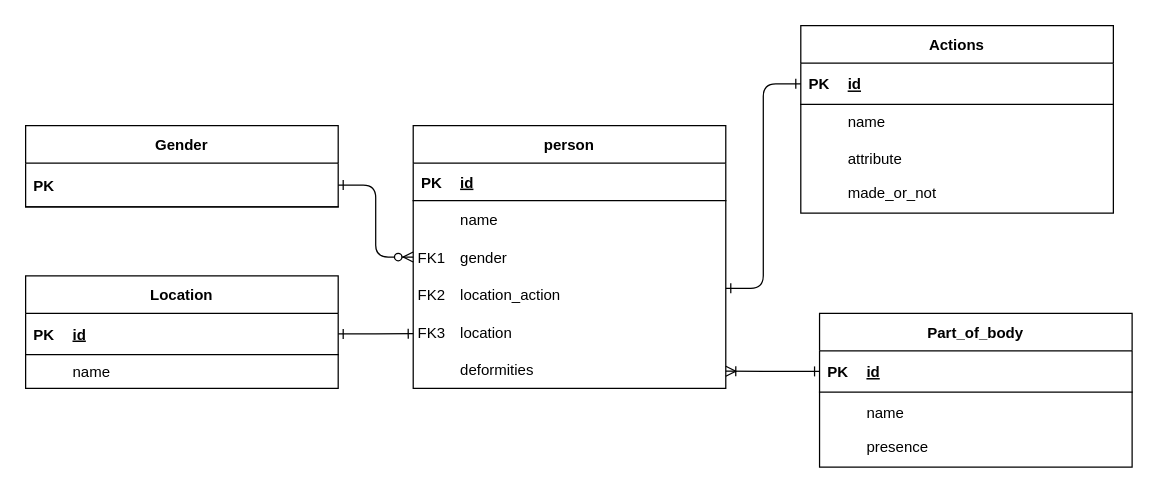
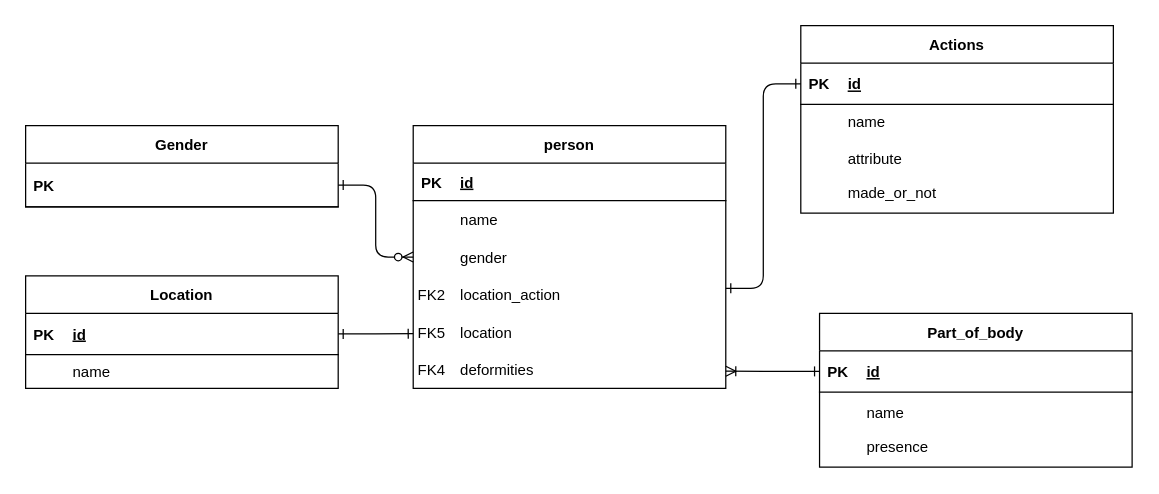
(432, 257) -> none
(431, 333) -> (431, 333)
none -> (432, 369)
